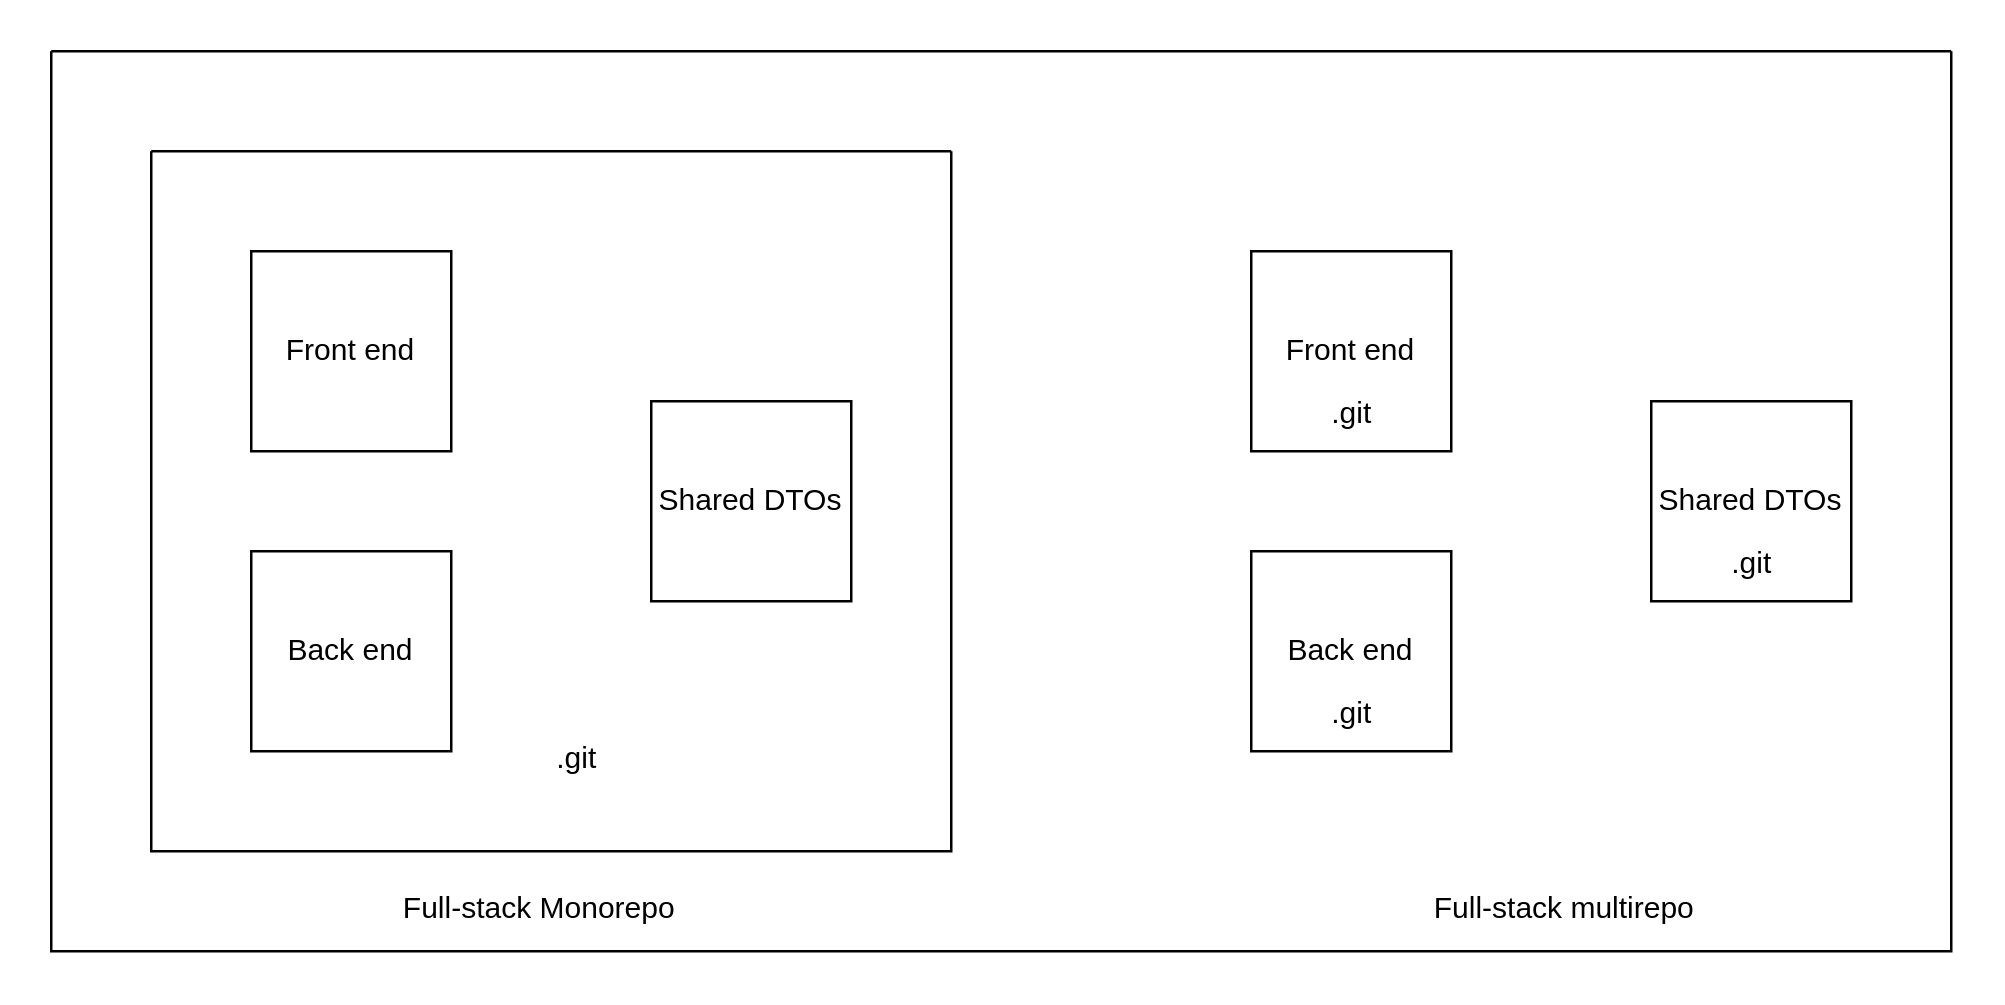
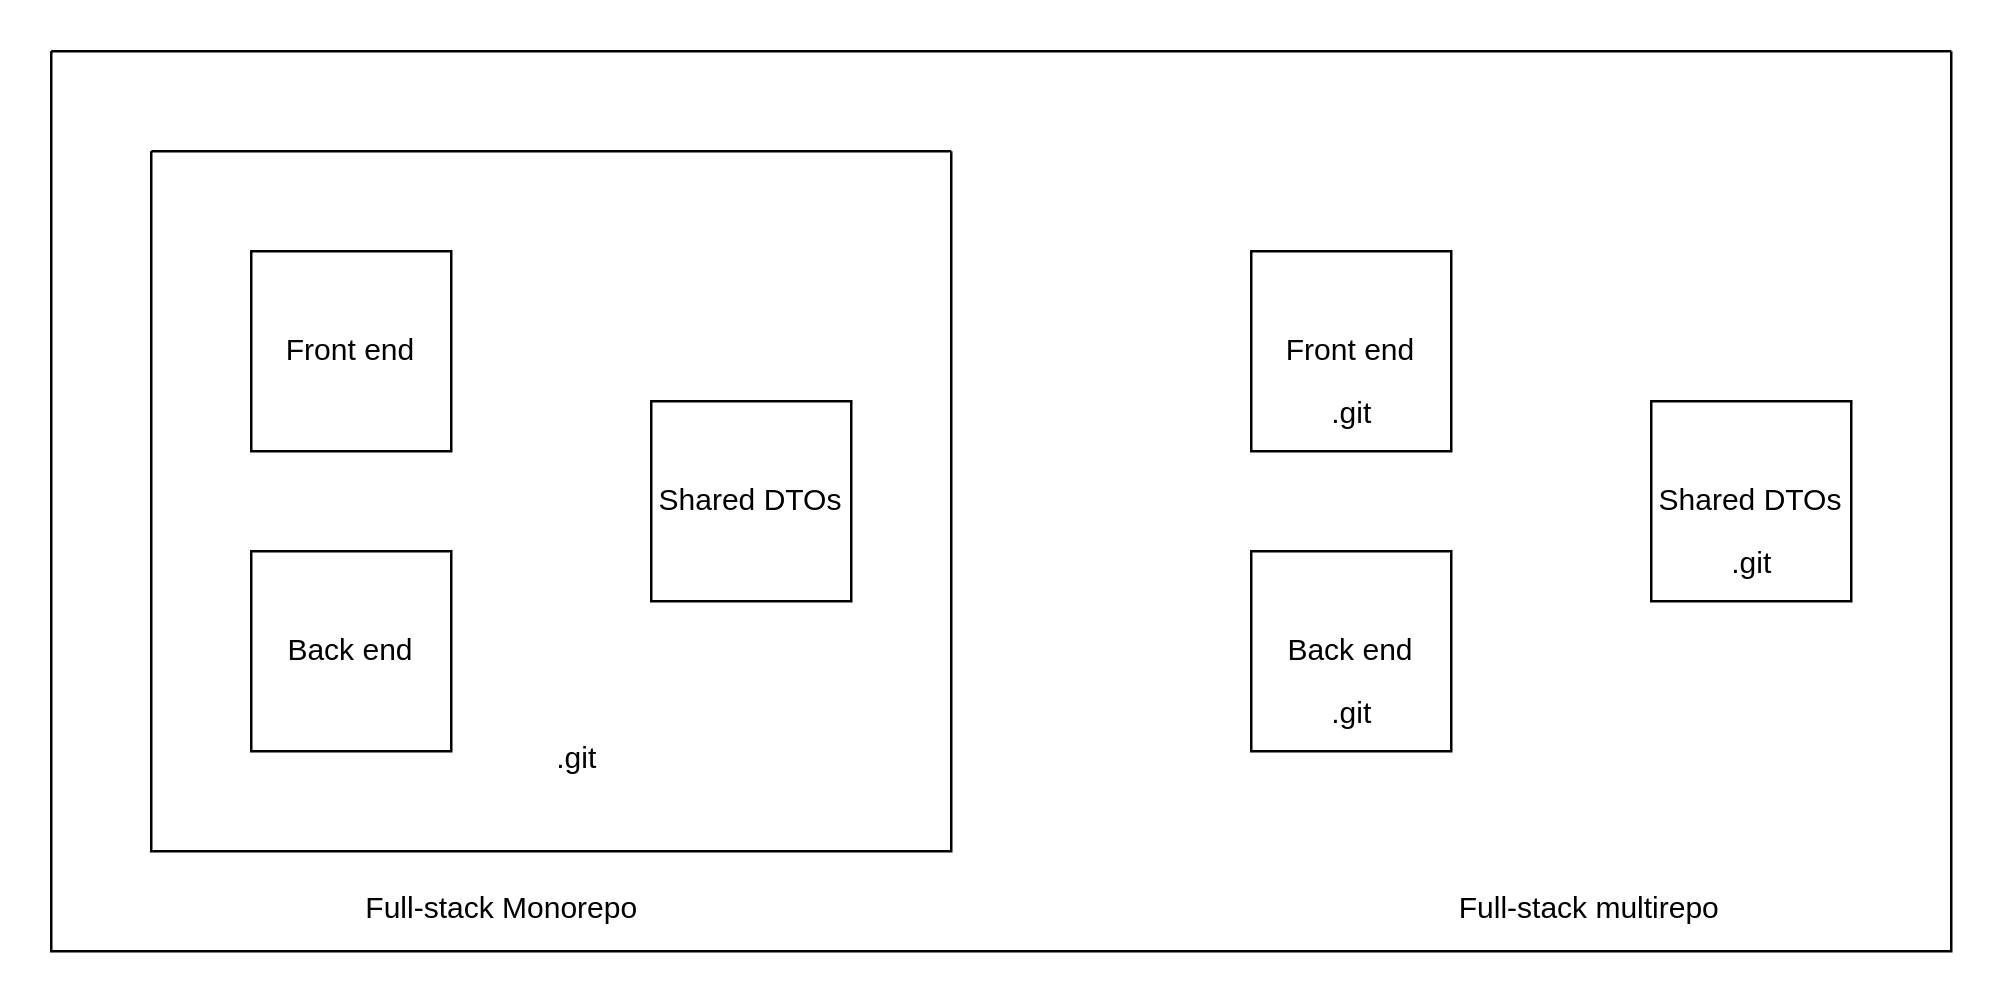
(539, 909) -> (501, 909)
(1564, 909) -> (1589, 909)
